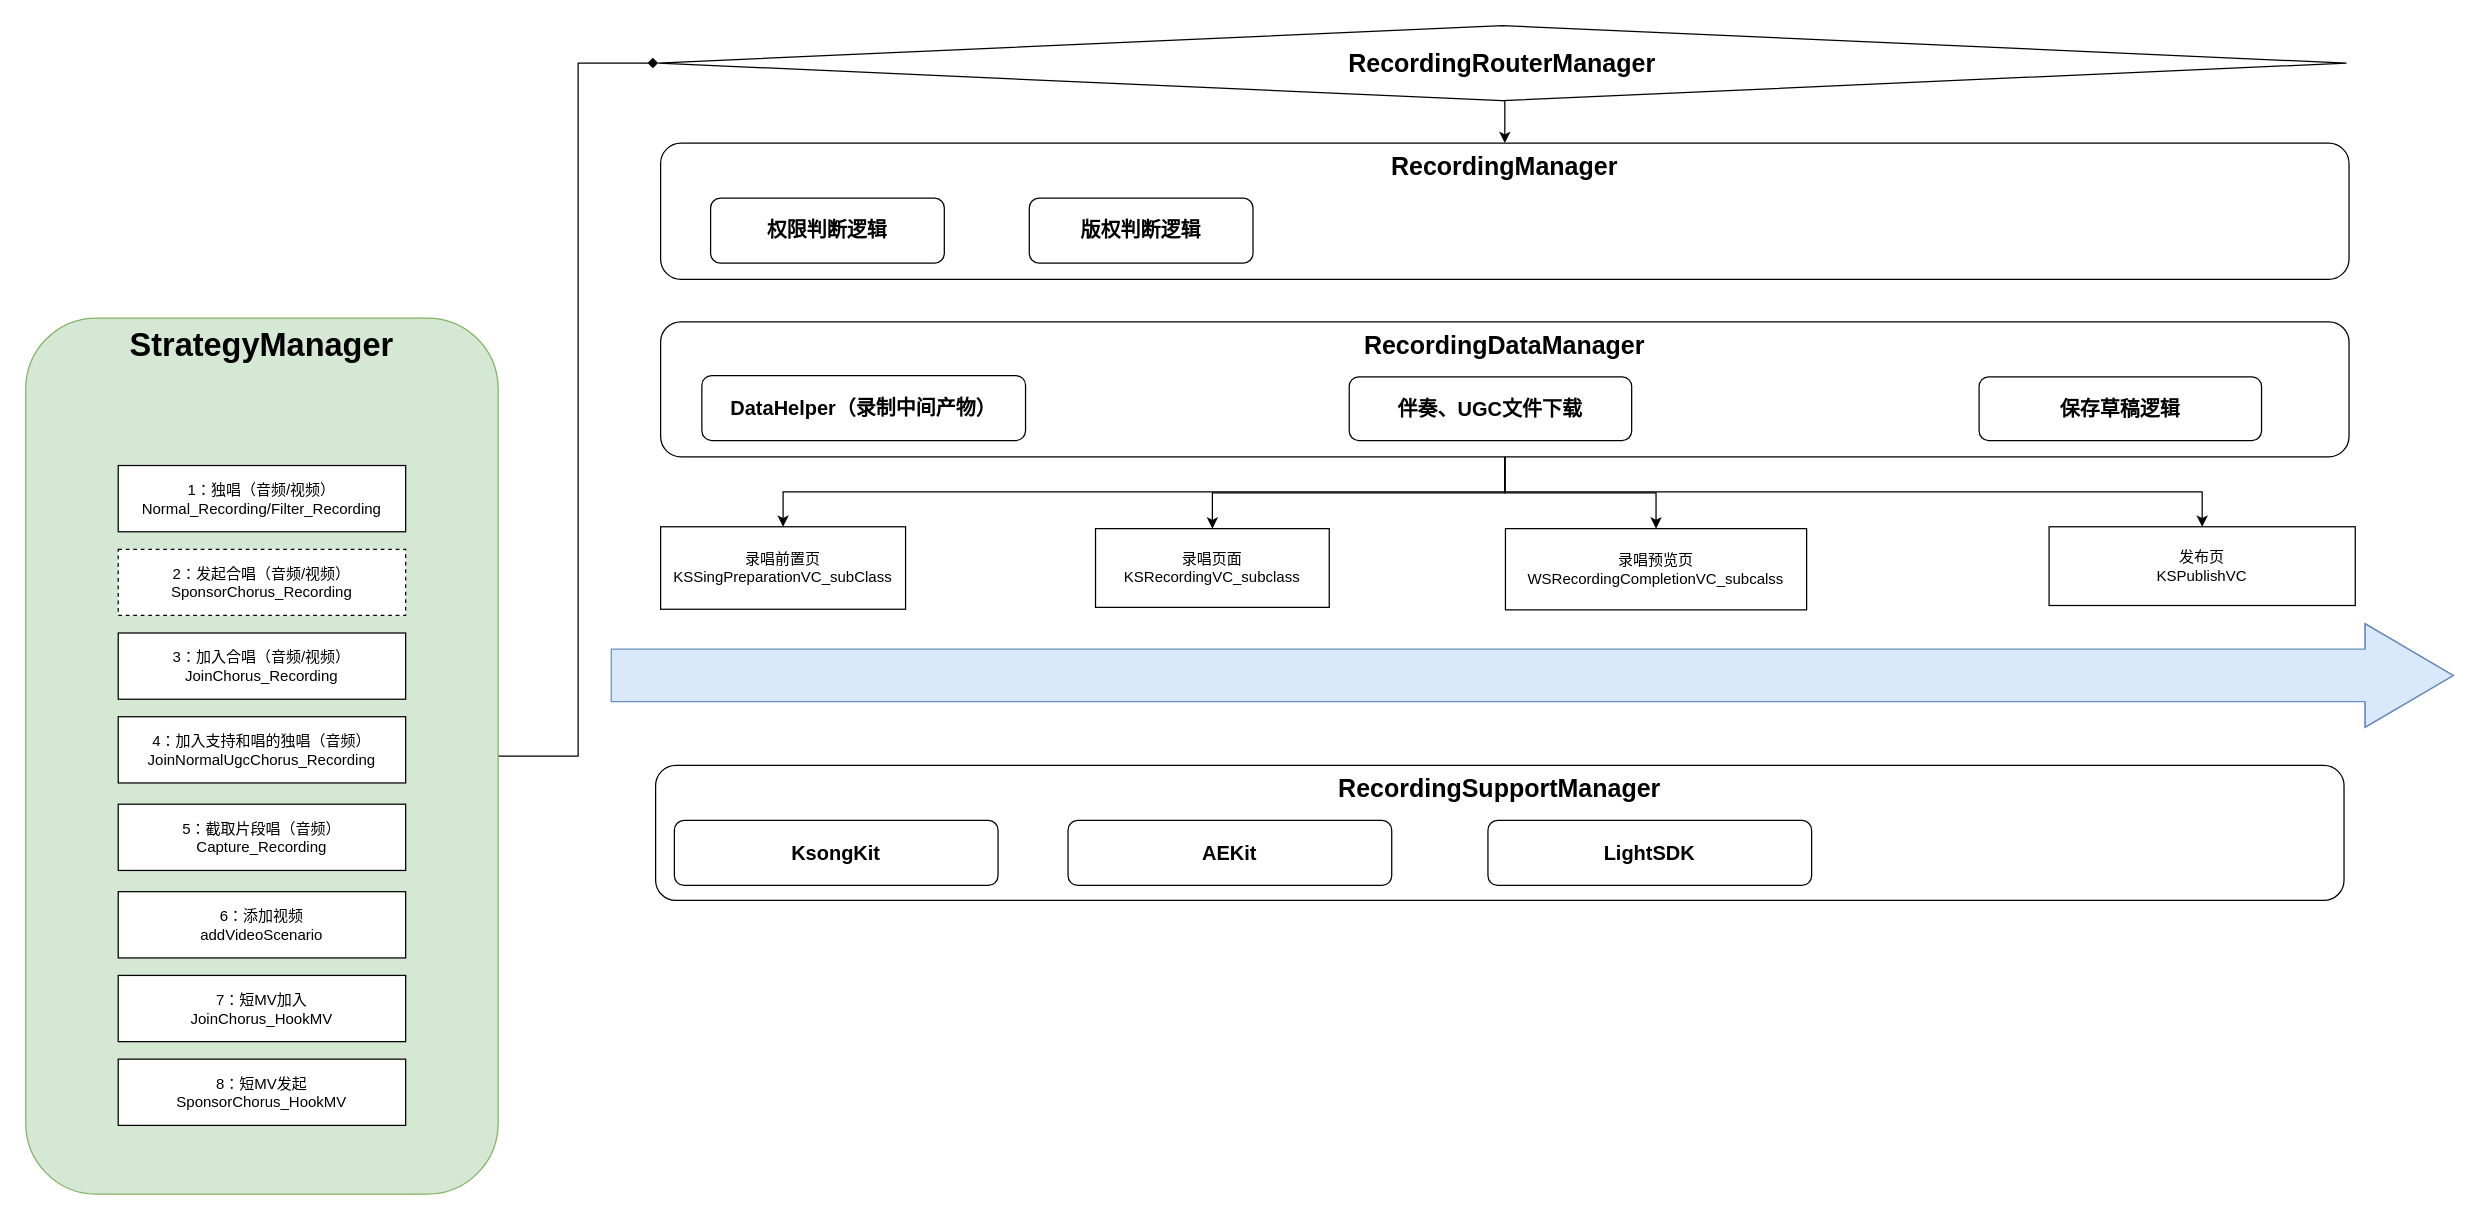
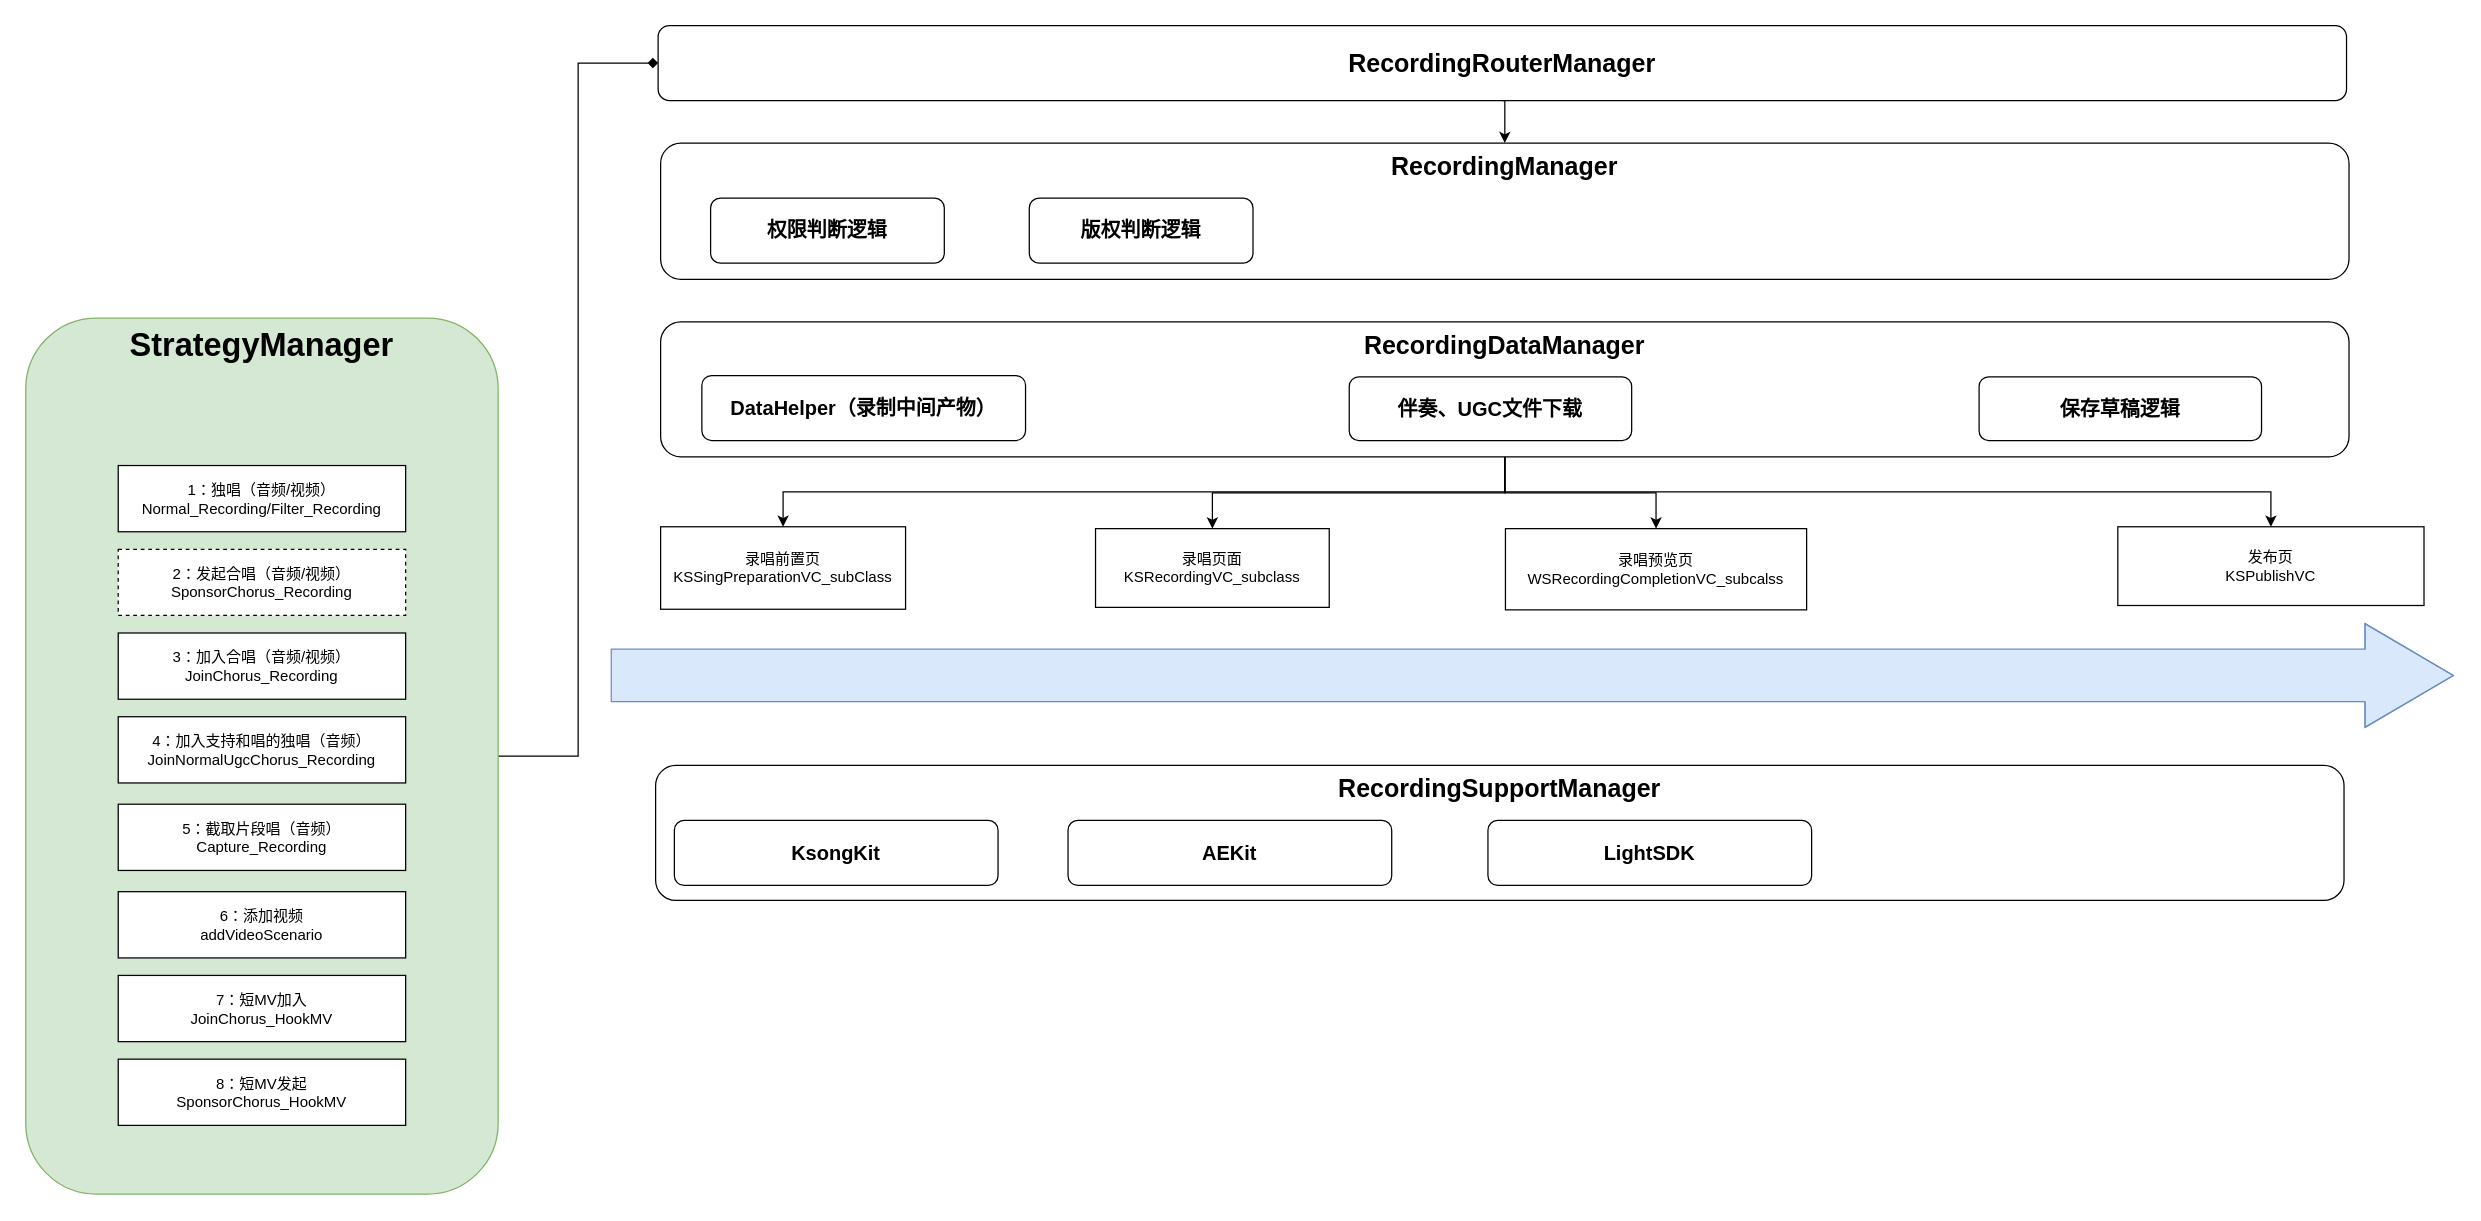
(1503, 63) -> (1503, 63)
(2203, 566) -> (2271, 566)
